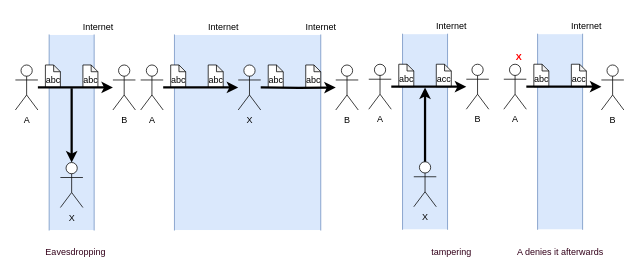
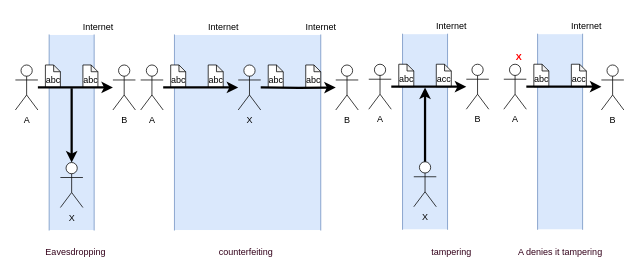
none -> (246, 252)
(560, 252) -> (560, 252)
